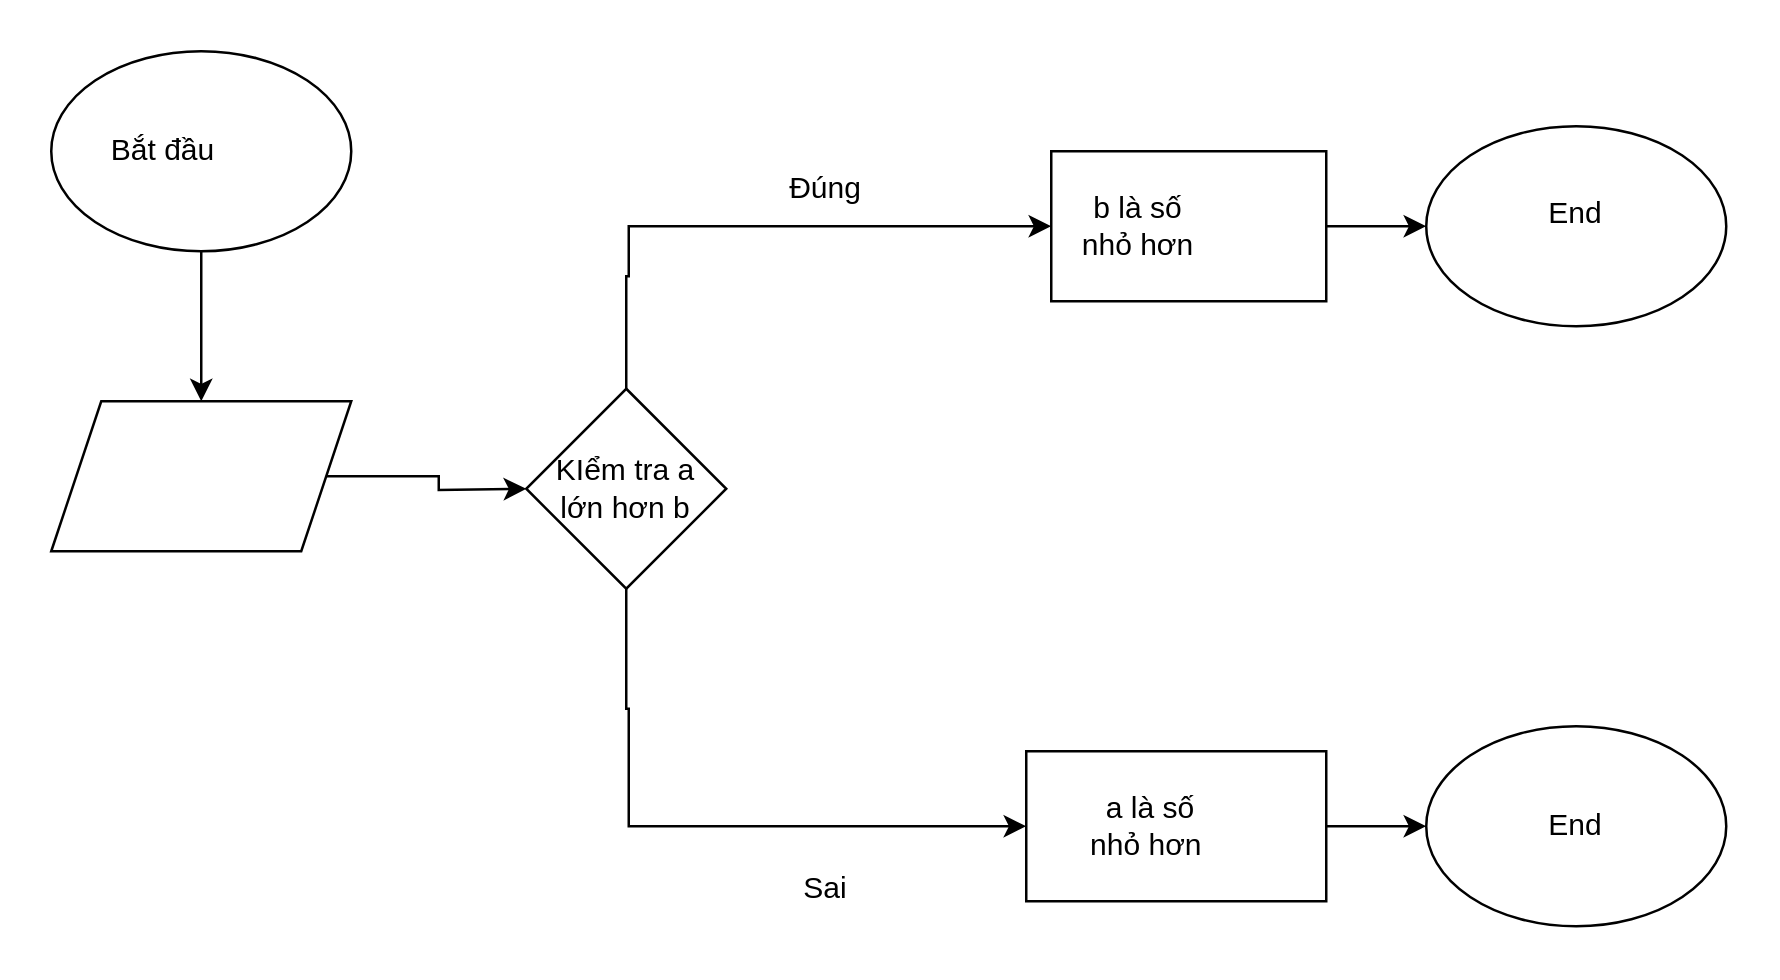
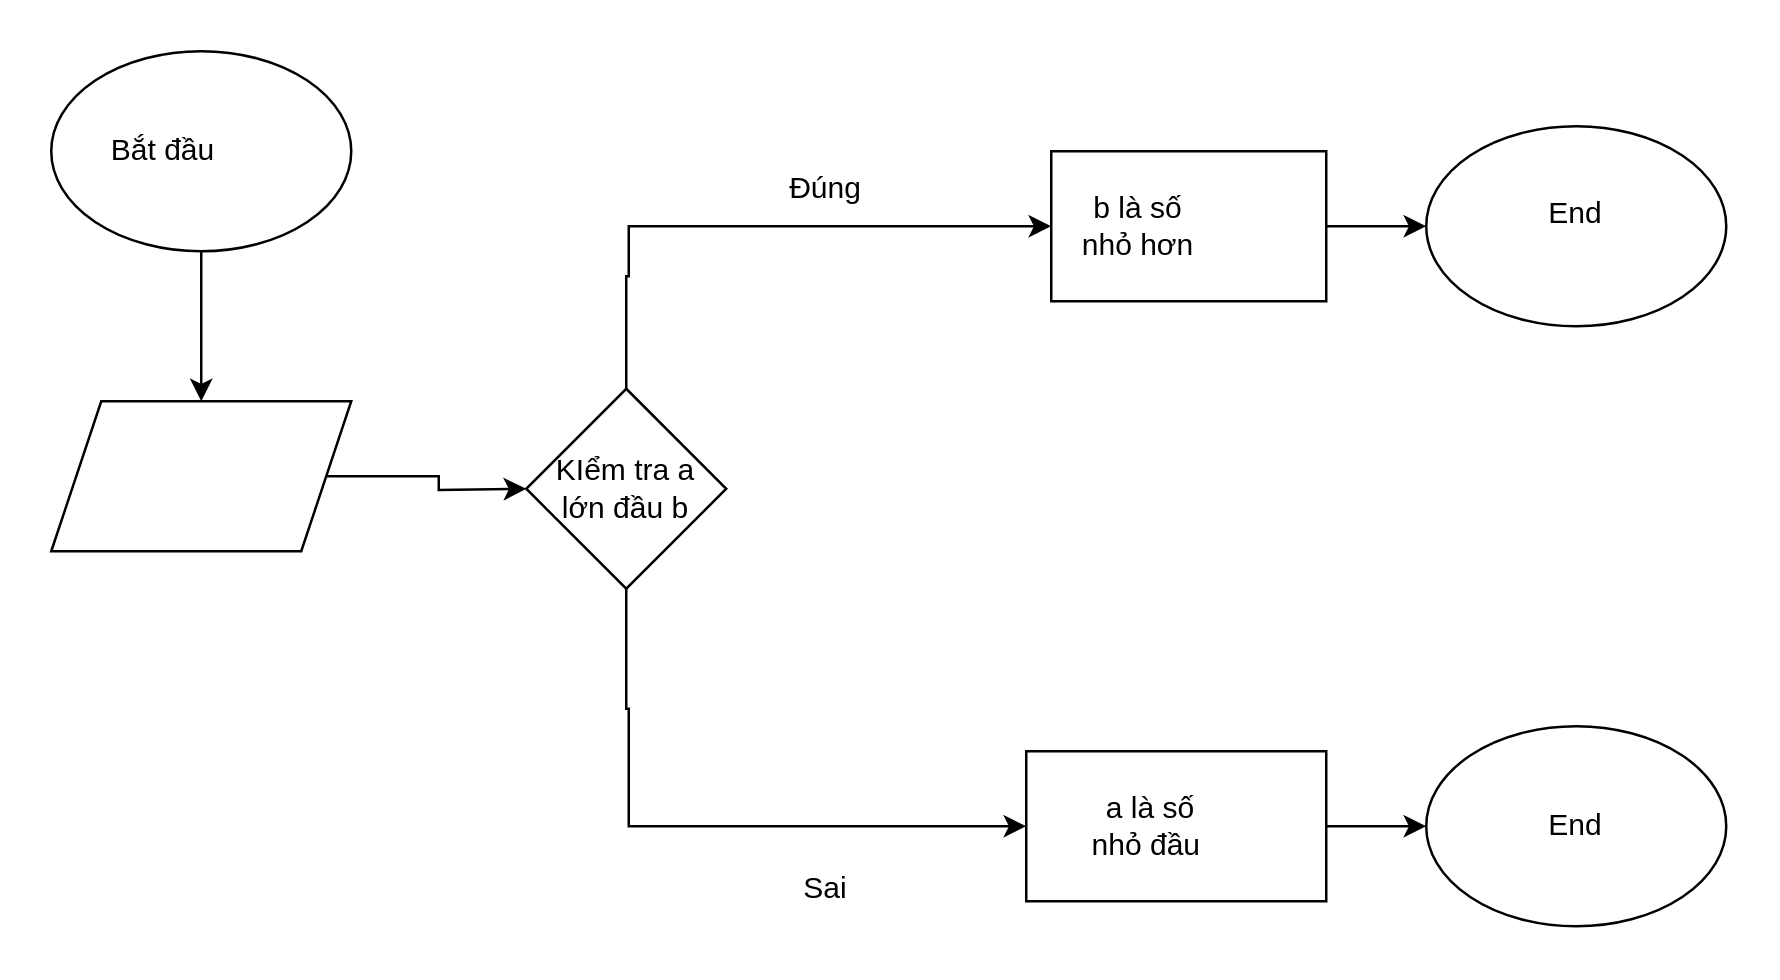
(626, 489) -> (626, 489)
(1151, 826) -> (1151, 826)
